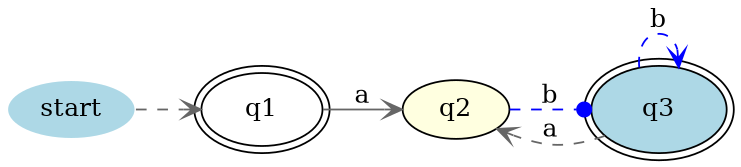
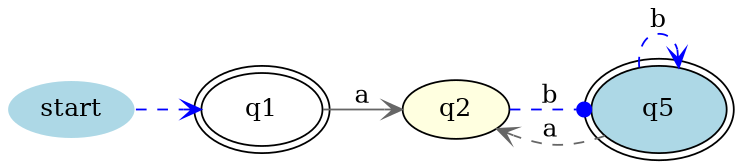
(159, 110) -> (159, 110)
(659, 110) -> (659, 110)
